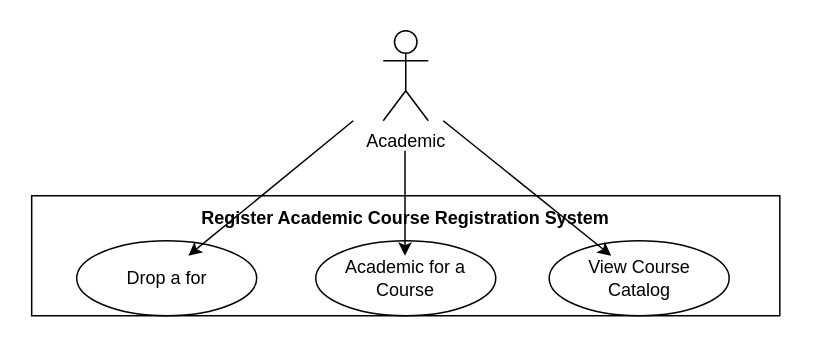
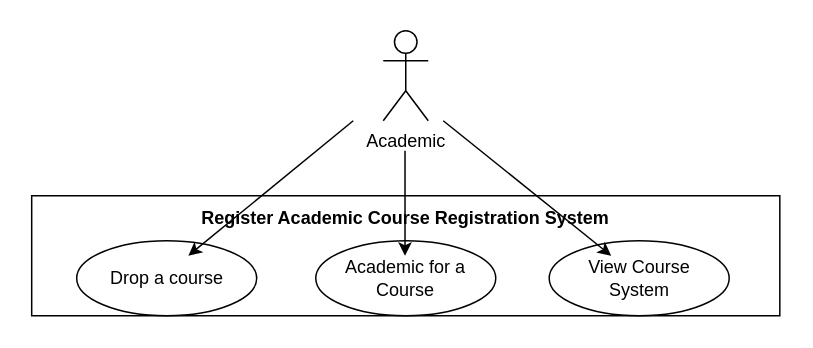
(167, 278) -> (167, 278)
(640, 278) -> (640, 278)
